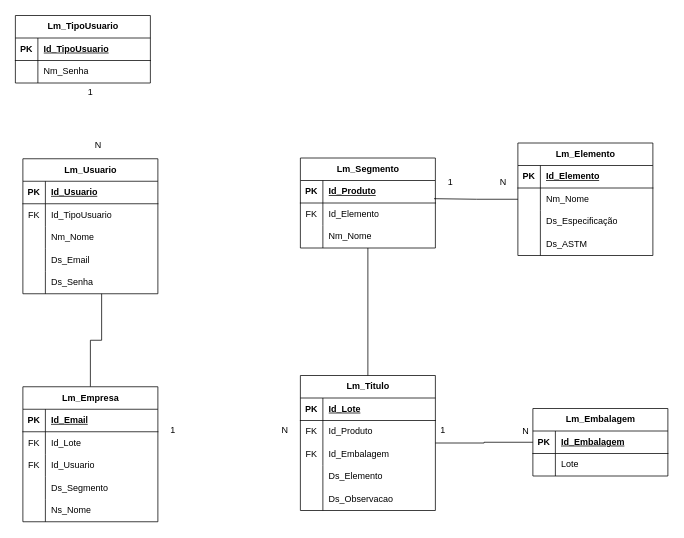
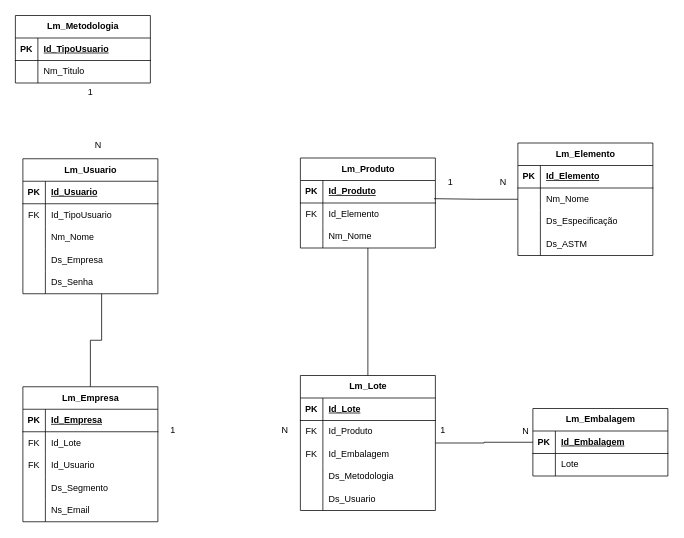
(83, 27) -> (83, 27)
(64, 72) -> (64, 72)
(368, 169) -> (368, 169)
(69, 260) -> (77, 260)
(368, 387) -> (368, 387)
(69, 420) -> (77, 420)
(355, 477) -> (362, 477)
(362, 499) -> (353, 499)
(69, 510) -> (69, 510)
